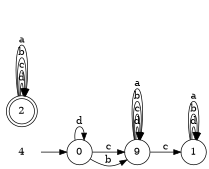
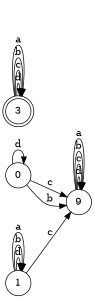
(22, 111) -> (18, 111)
(22, 152) -> none
(162, 152) -> (46, 246)
